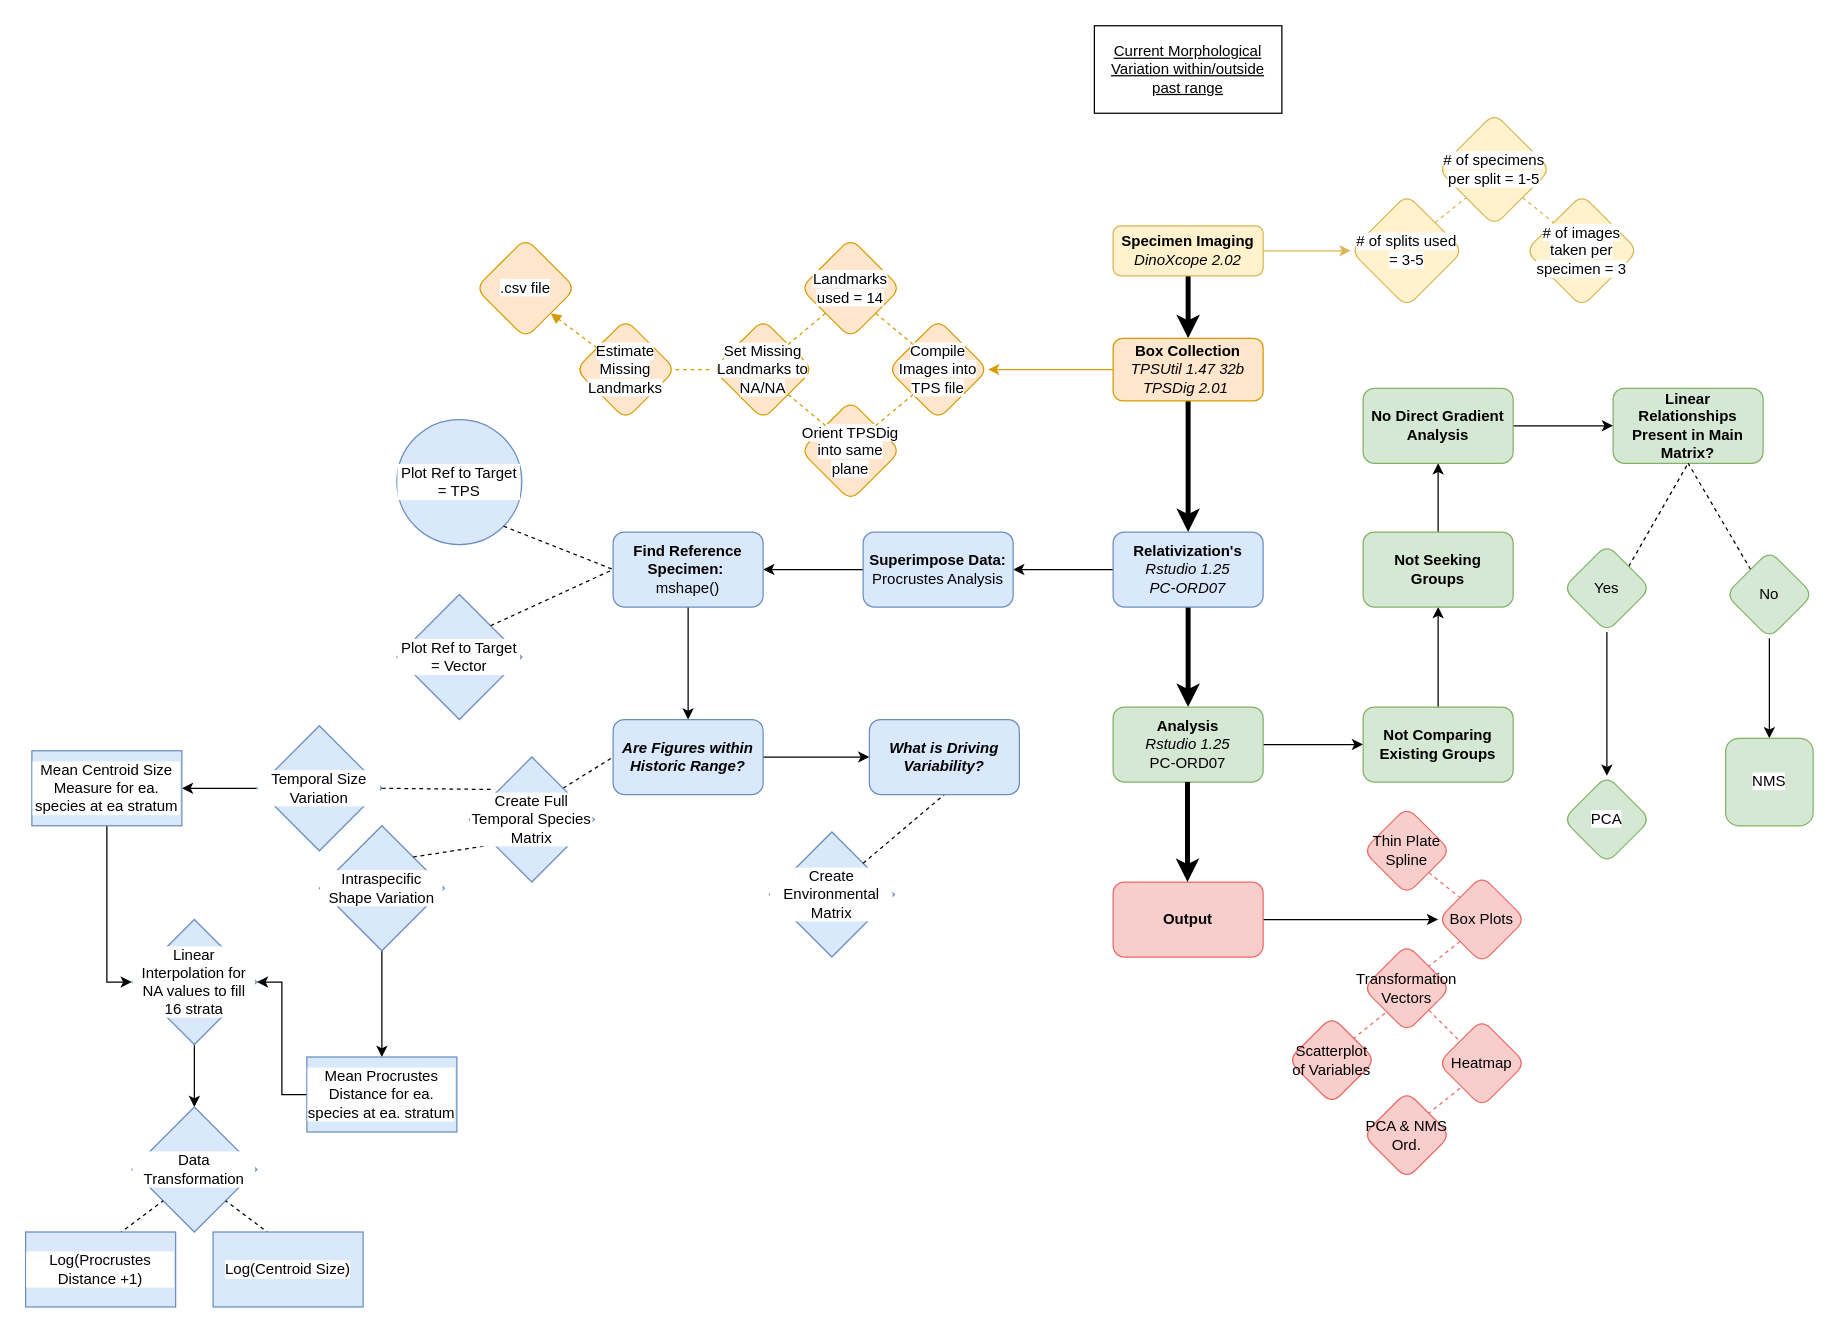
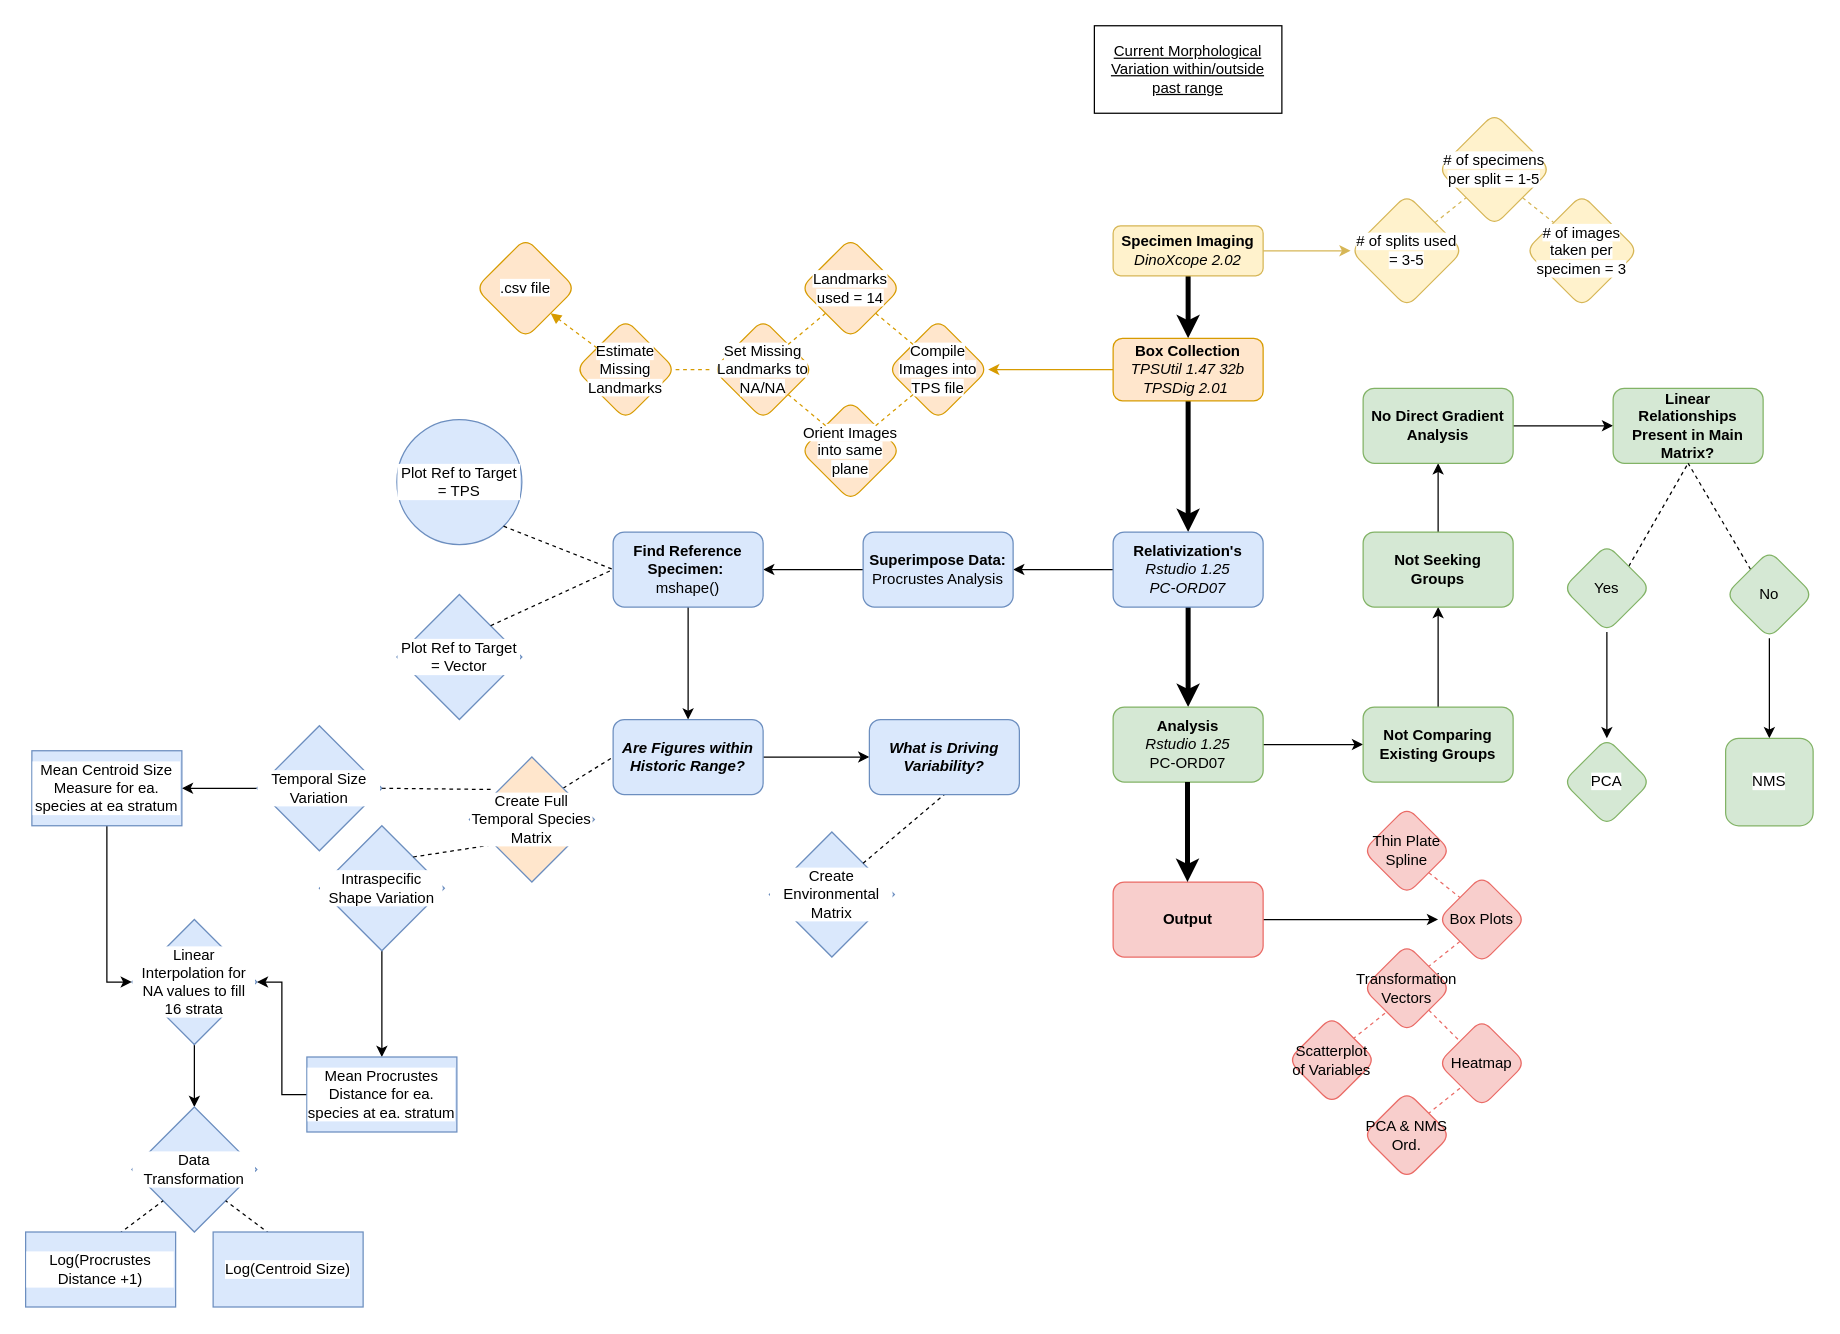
(851, 451) -> (851, 451)
(532, 819) -> (532, 819)
(1607, 819) -> (1607, 782)
